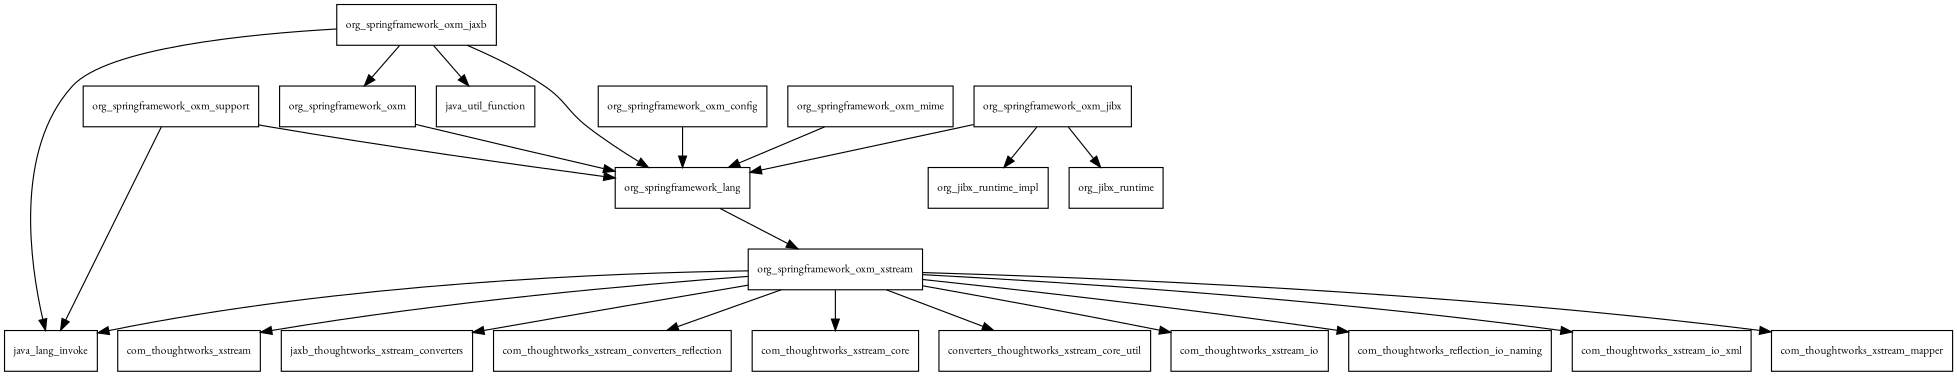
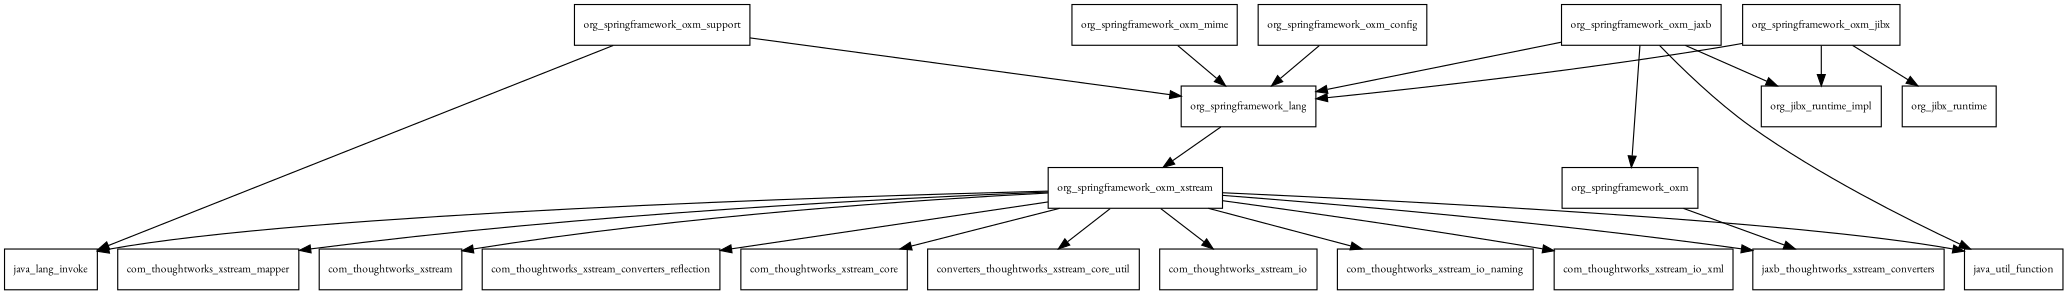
(85, 77) -> (1726, 63)
(510, 147) -> (1749, 232)
none -> (1588, 213)
(1450, 351) -> (1435, 269)
